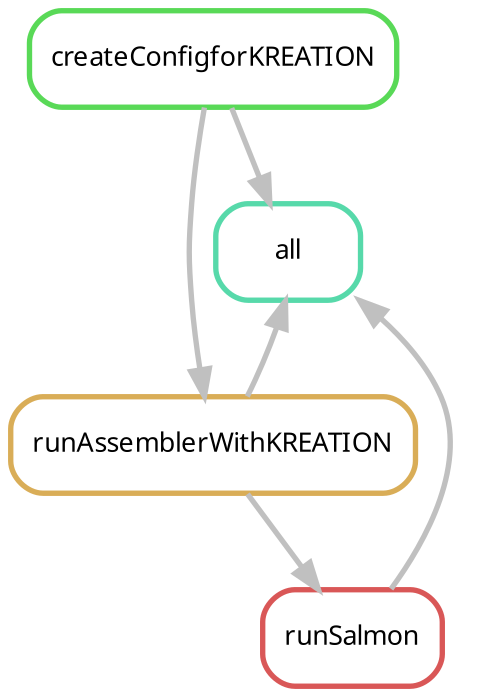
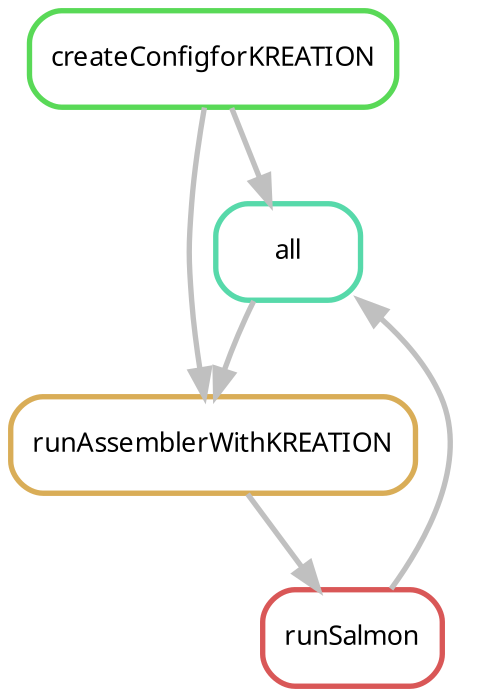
(263, 362) -> (238, 335)
